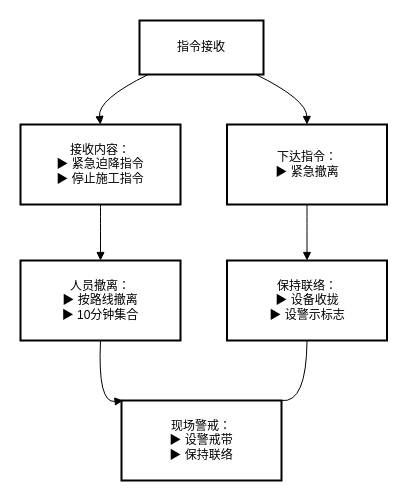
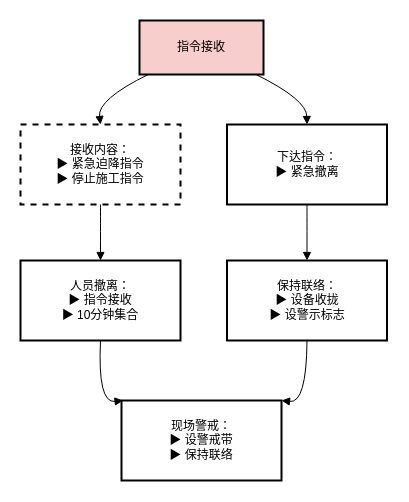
(202, 48) -> (202, 48)
(101, 165) -> (101, 165)
(101, 301) -> (101, 301)
(300, 388) -> (303, 386)
